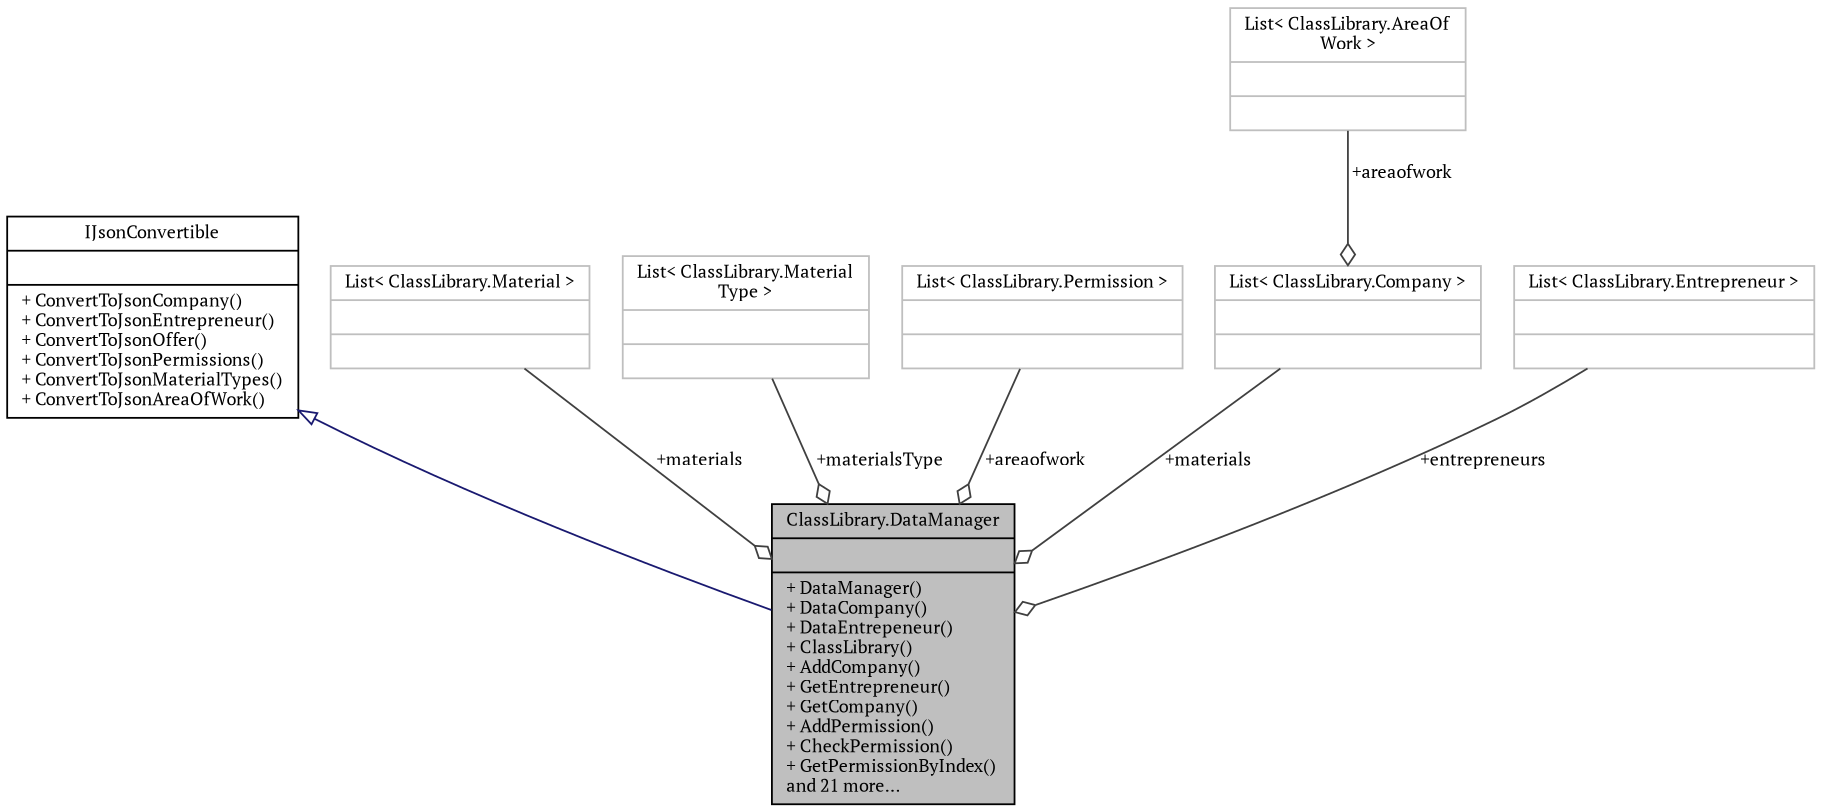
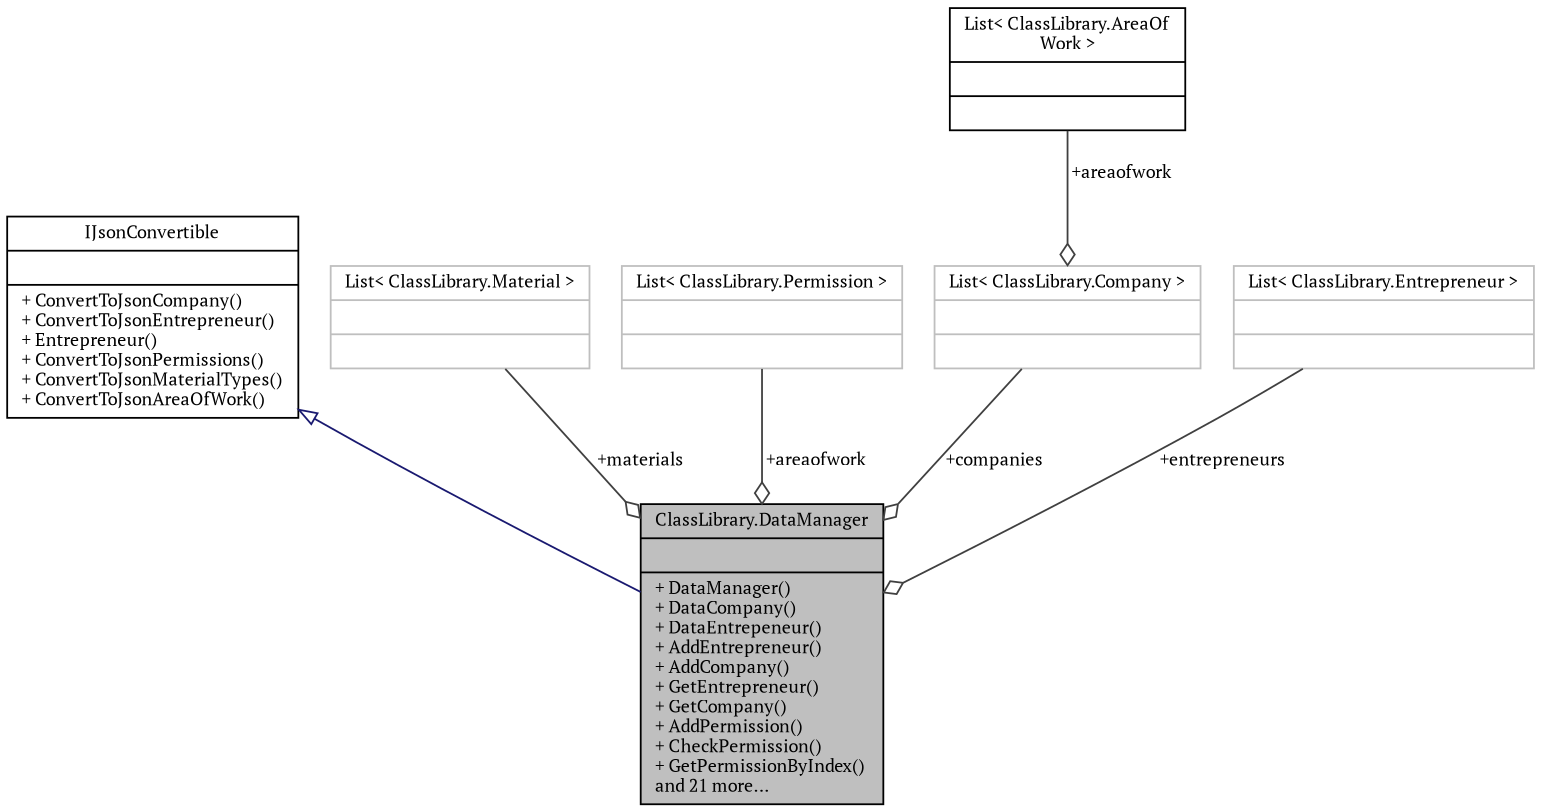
(1348, 69) -> (1068, 69)
(746, 317) -> none
(115, 341) -> (90, 341)
(1207, 461) -> (993, 461)
(850, 648) -> (740, 648)
